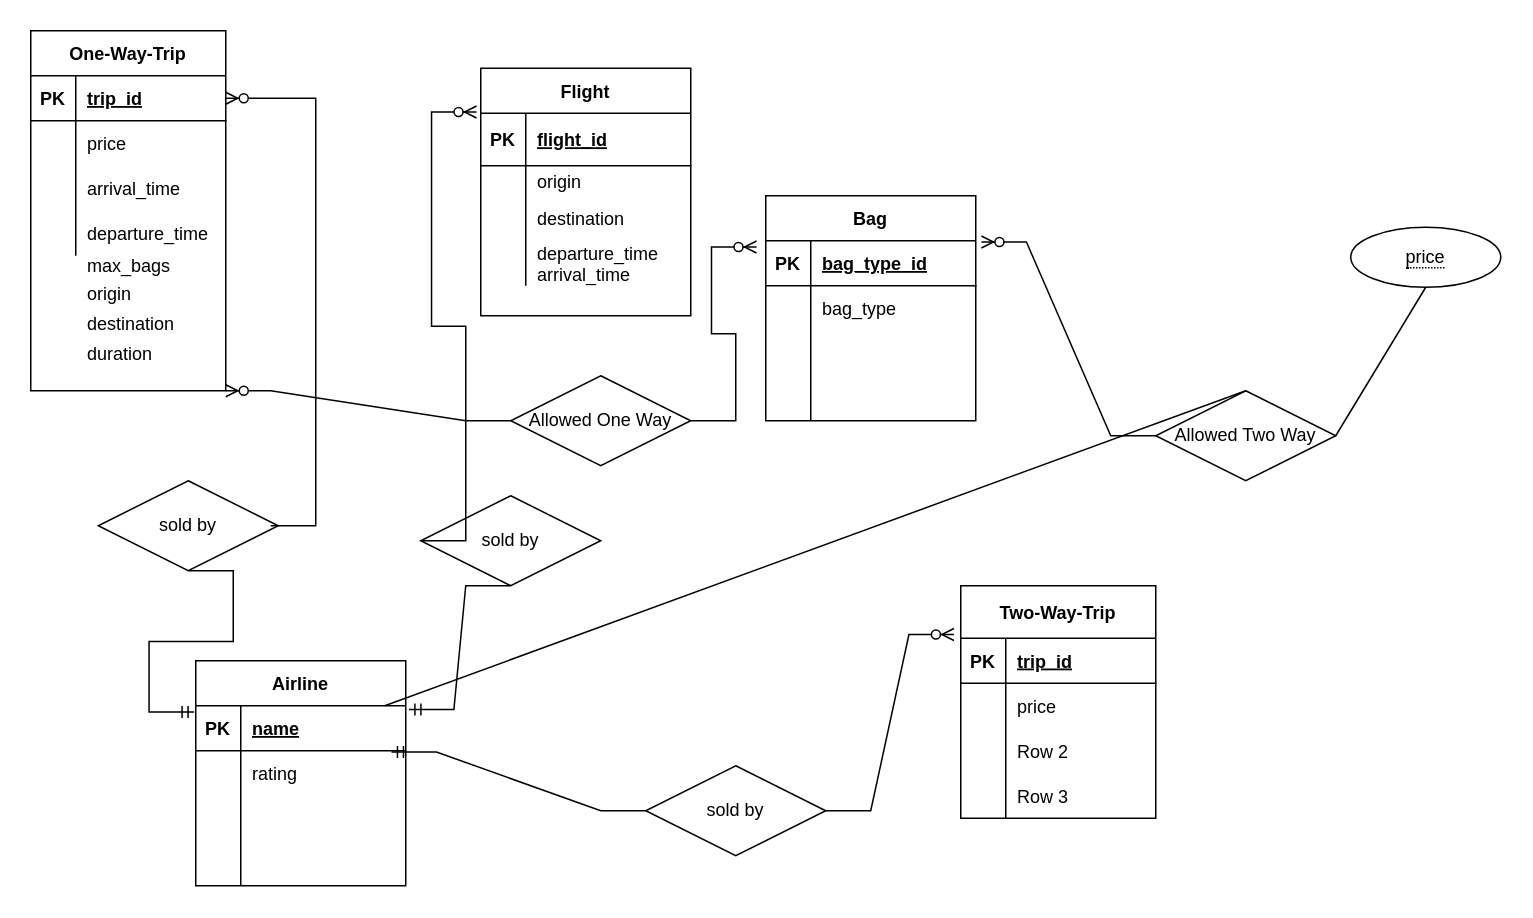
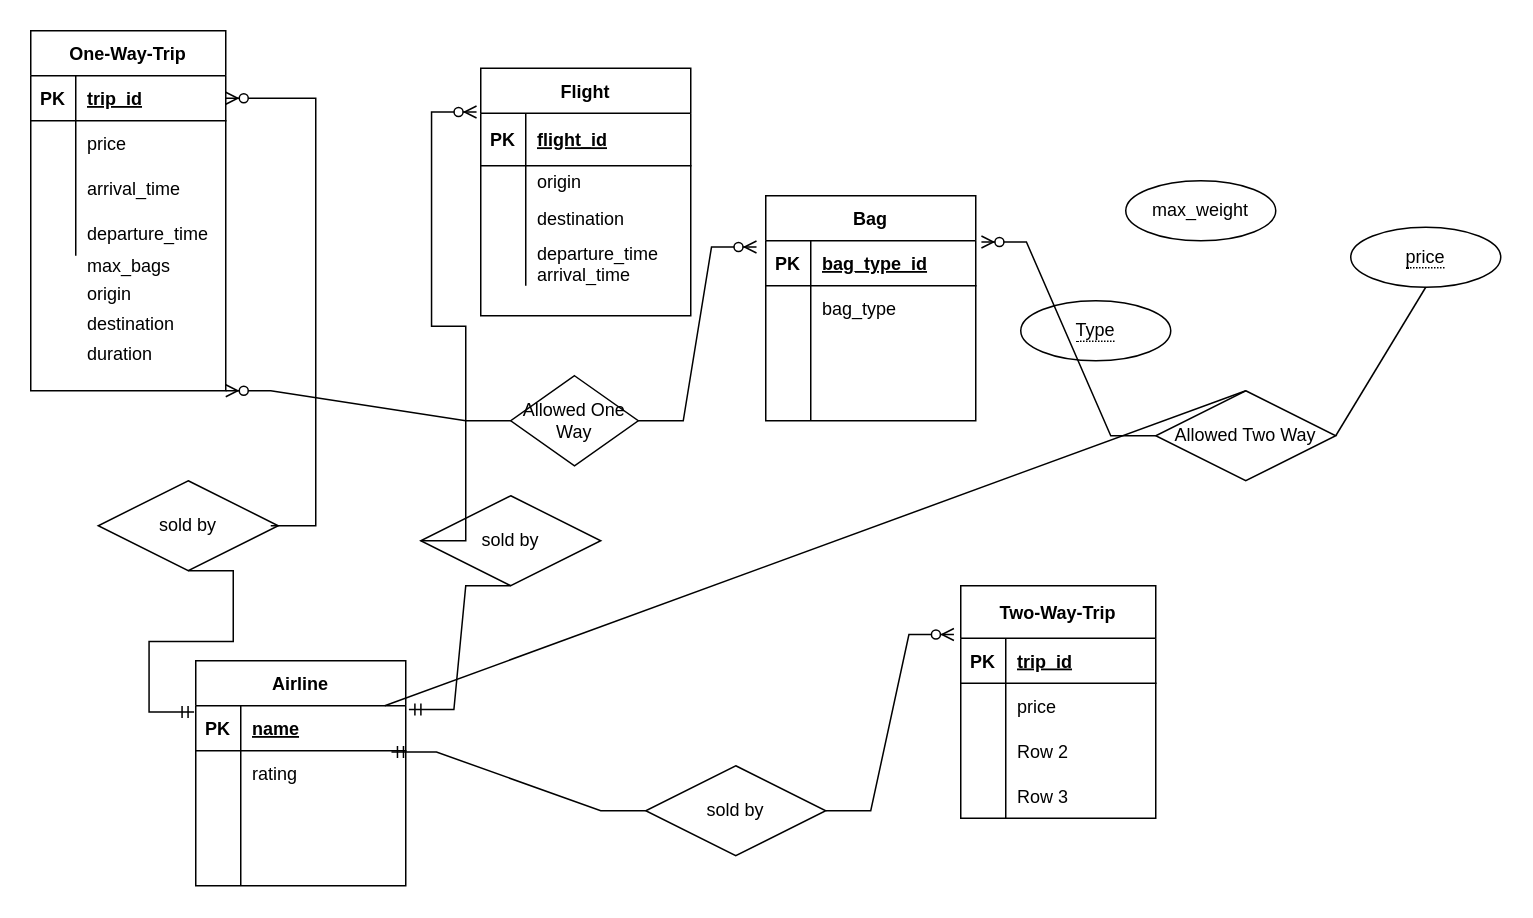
none -> (1201, 211)
none -> (1096, 331)
(601, 421) -> (575, 421)
